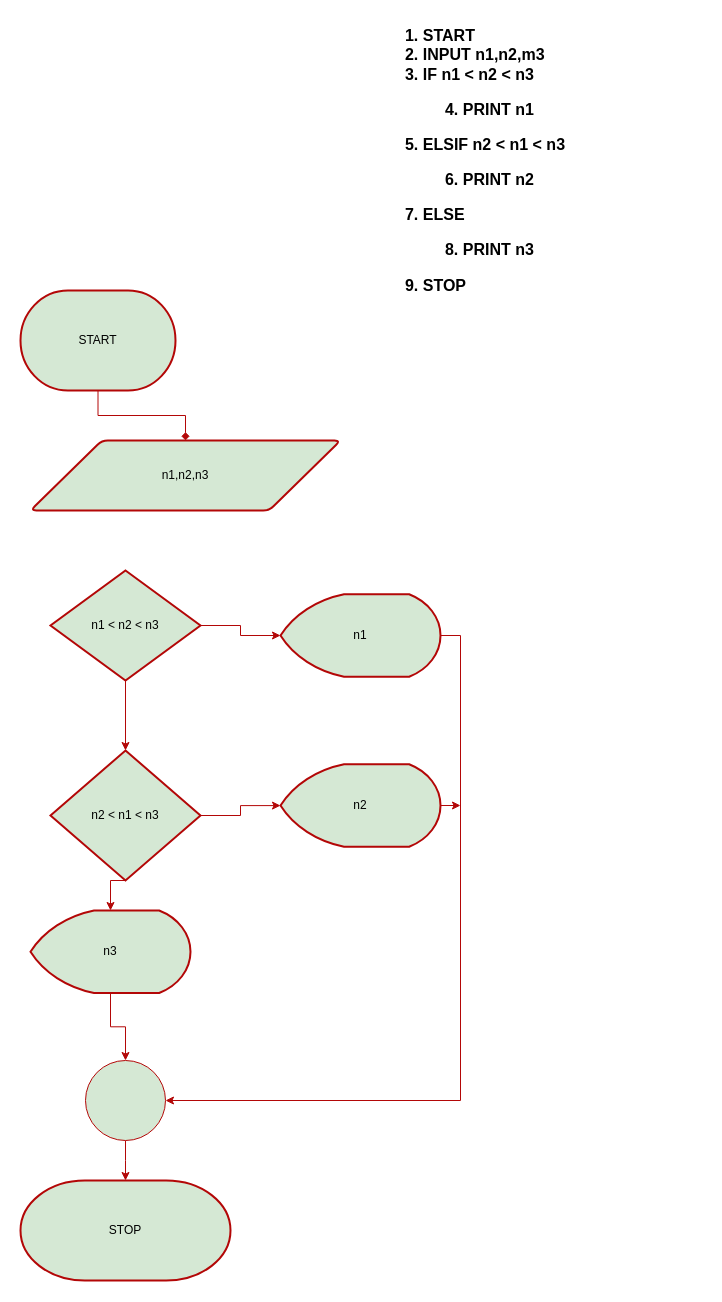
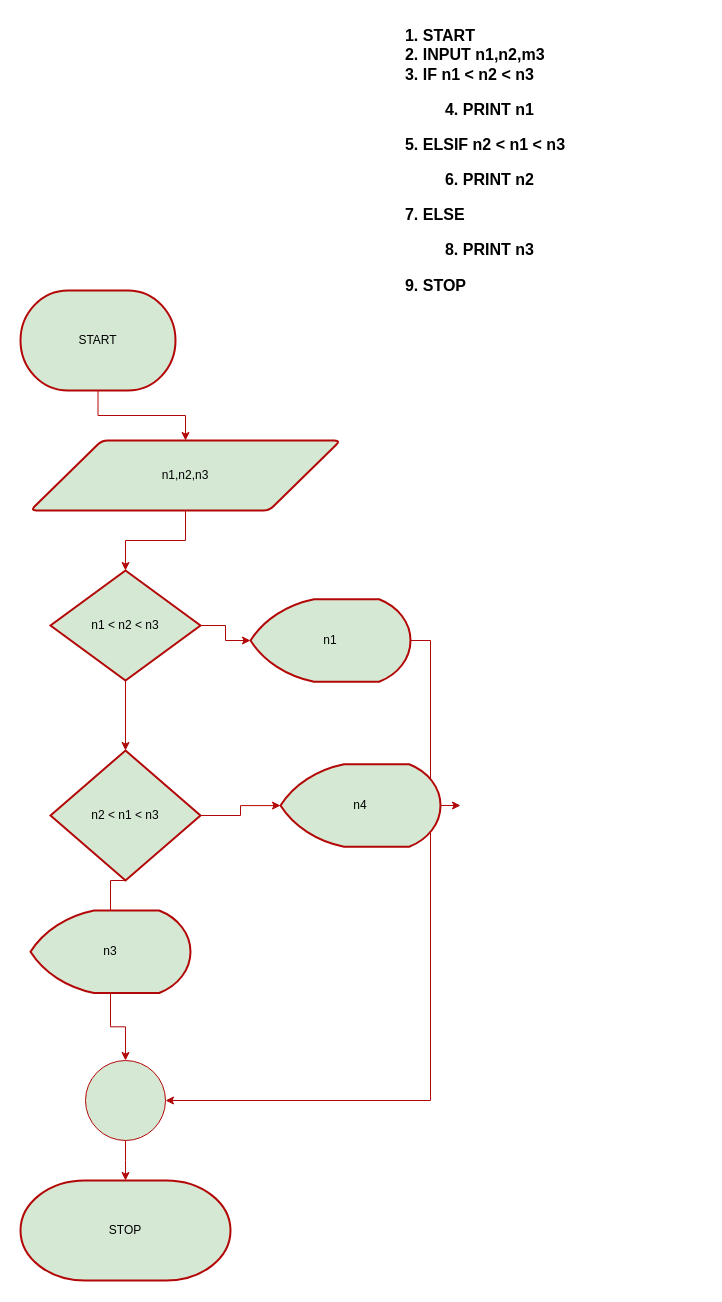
(186, 431) -> (186, 432)
none -> (160, 541)
(361, 636) -> (331, 641)
(361, 806) -> (361, 806)
(111, 902) -> (111, 905)
